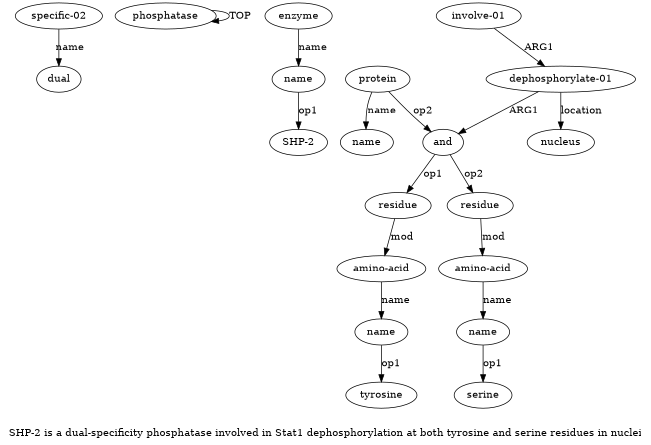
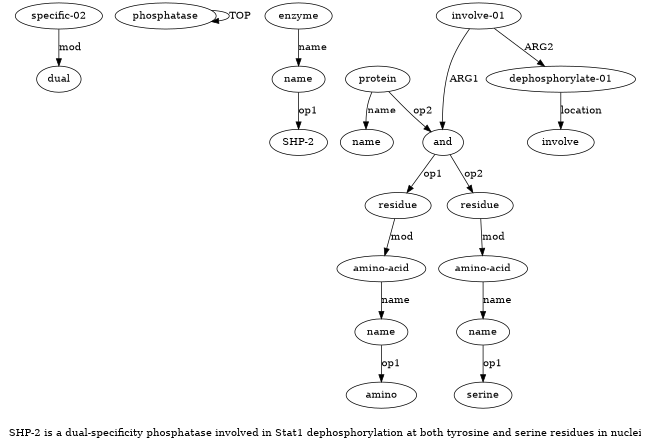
(70, 48) -> (70, 48)
(539, 48) -> (539, 48)
(502, 111) -> (448, 73)
(561, 142) -> (561, 142)
(381, 395) -> (381, 395)
